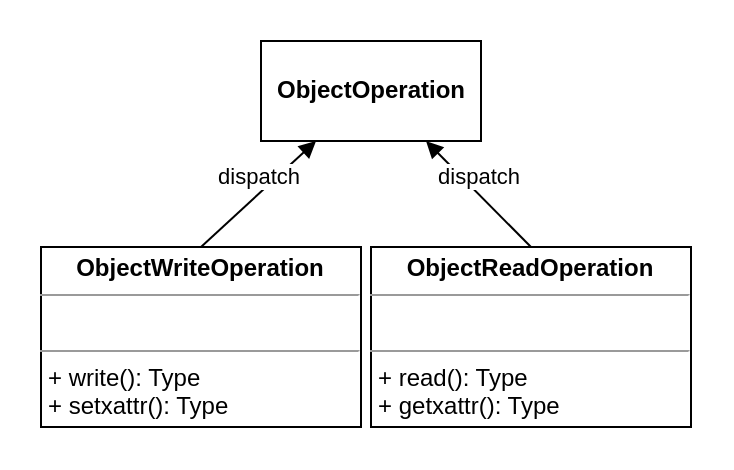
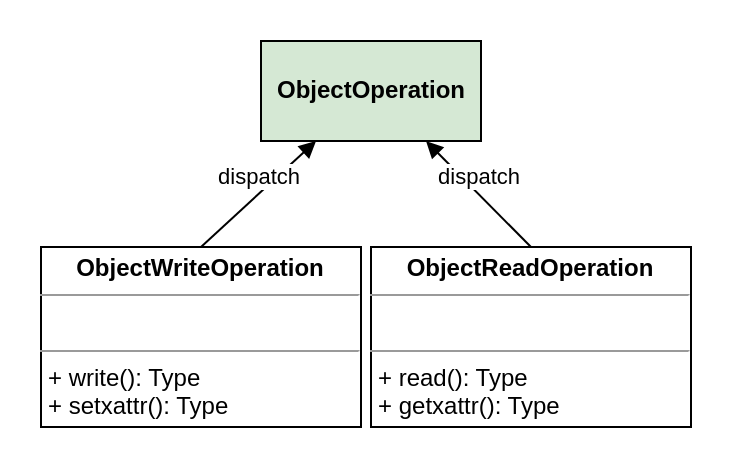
(371, 91) -> (371, 91)
